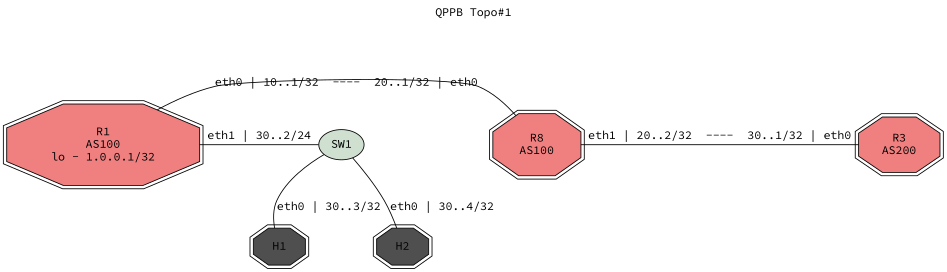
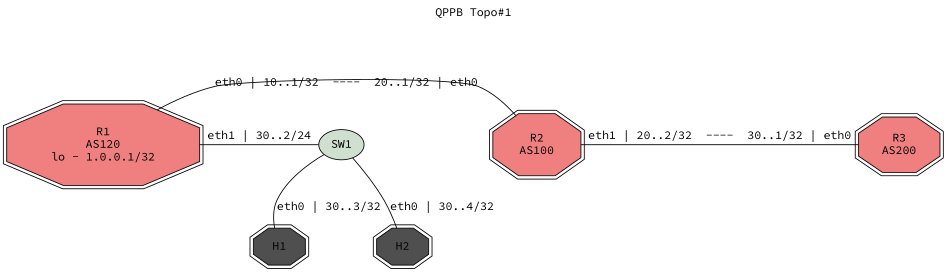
(103, 145) -> (103, 145)
(537, 145) -> (537, 145)
